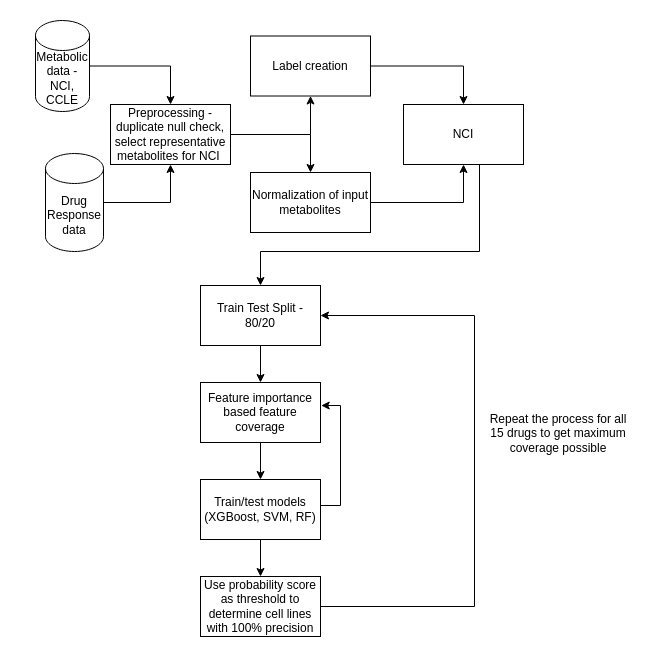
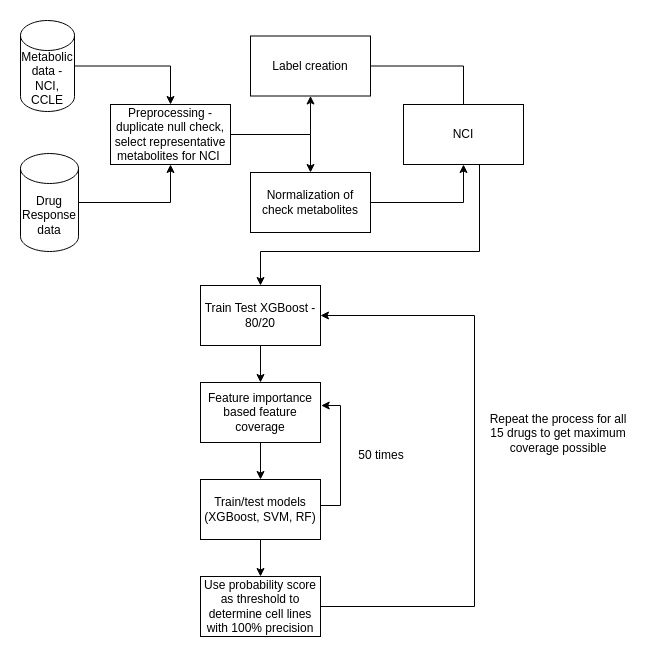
(63, 66) -> (48, 66)
(464, 96) -> (464, 98)
(75, 203) -> (50, 203)
(311, 203) -> (311, 203)
(261, 316) -> (261, 316)
none -> (382, 456)
